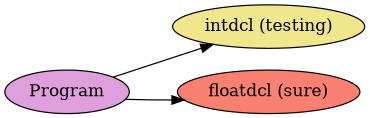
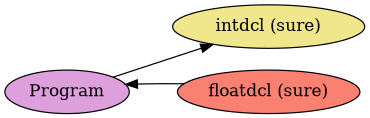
(269, 27) -> (269, 27)
(149, 100) -> (161, 84)
